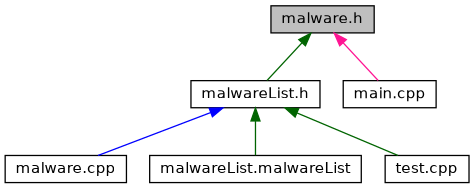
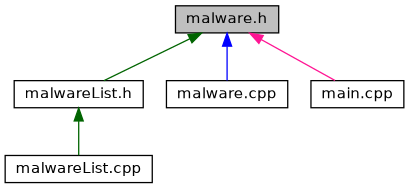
(154, 134) -> (227, 63)
(255, 169) -> (79, 169)
(427, 169) -> none
